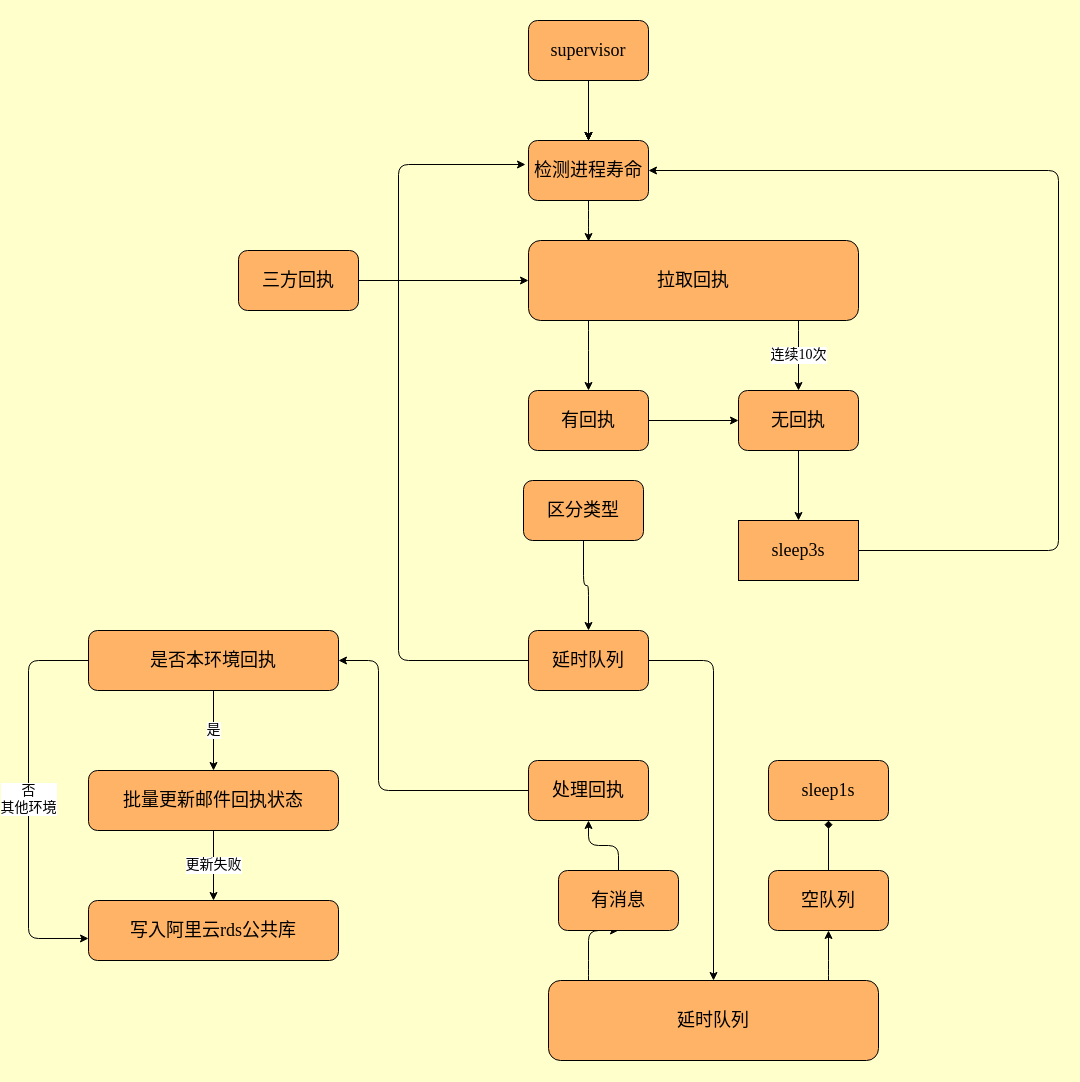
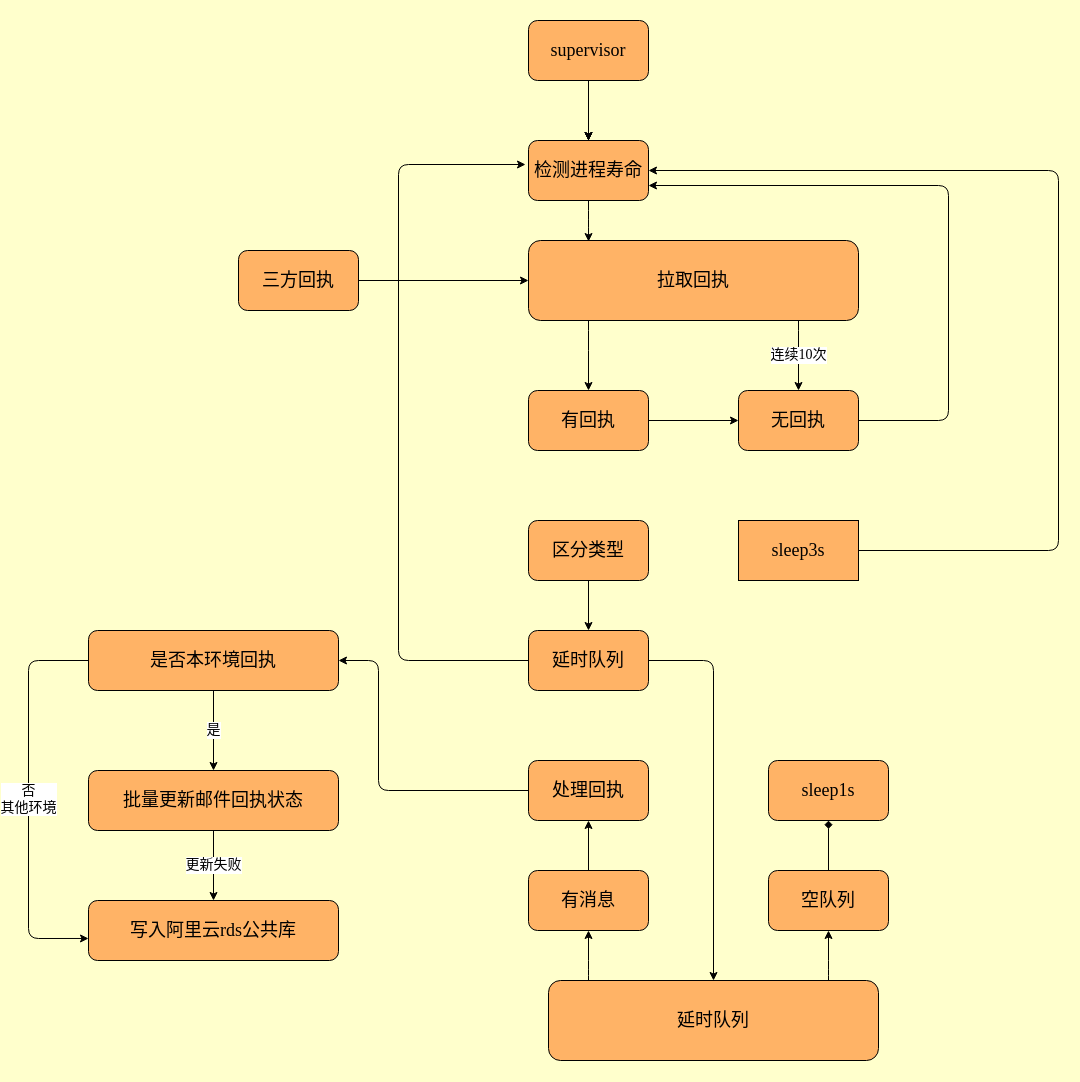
none -> (949, 202)
(799, 482) -> none
(584, 511) -> (589, 551)
(619, 901) -> (589, 901)
